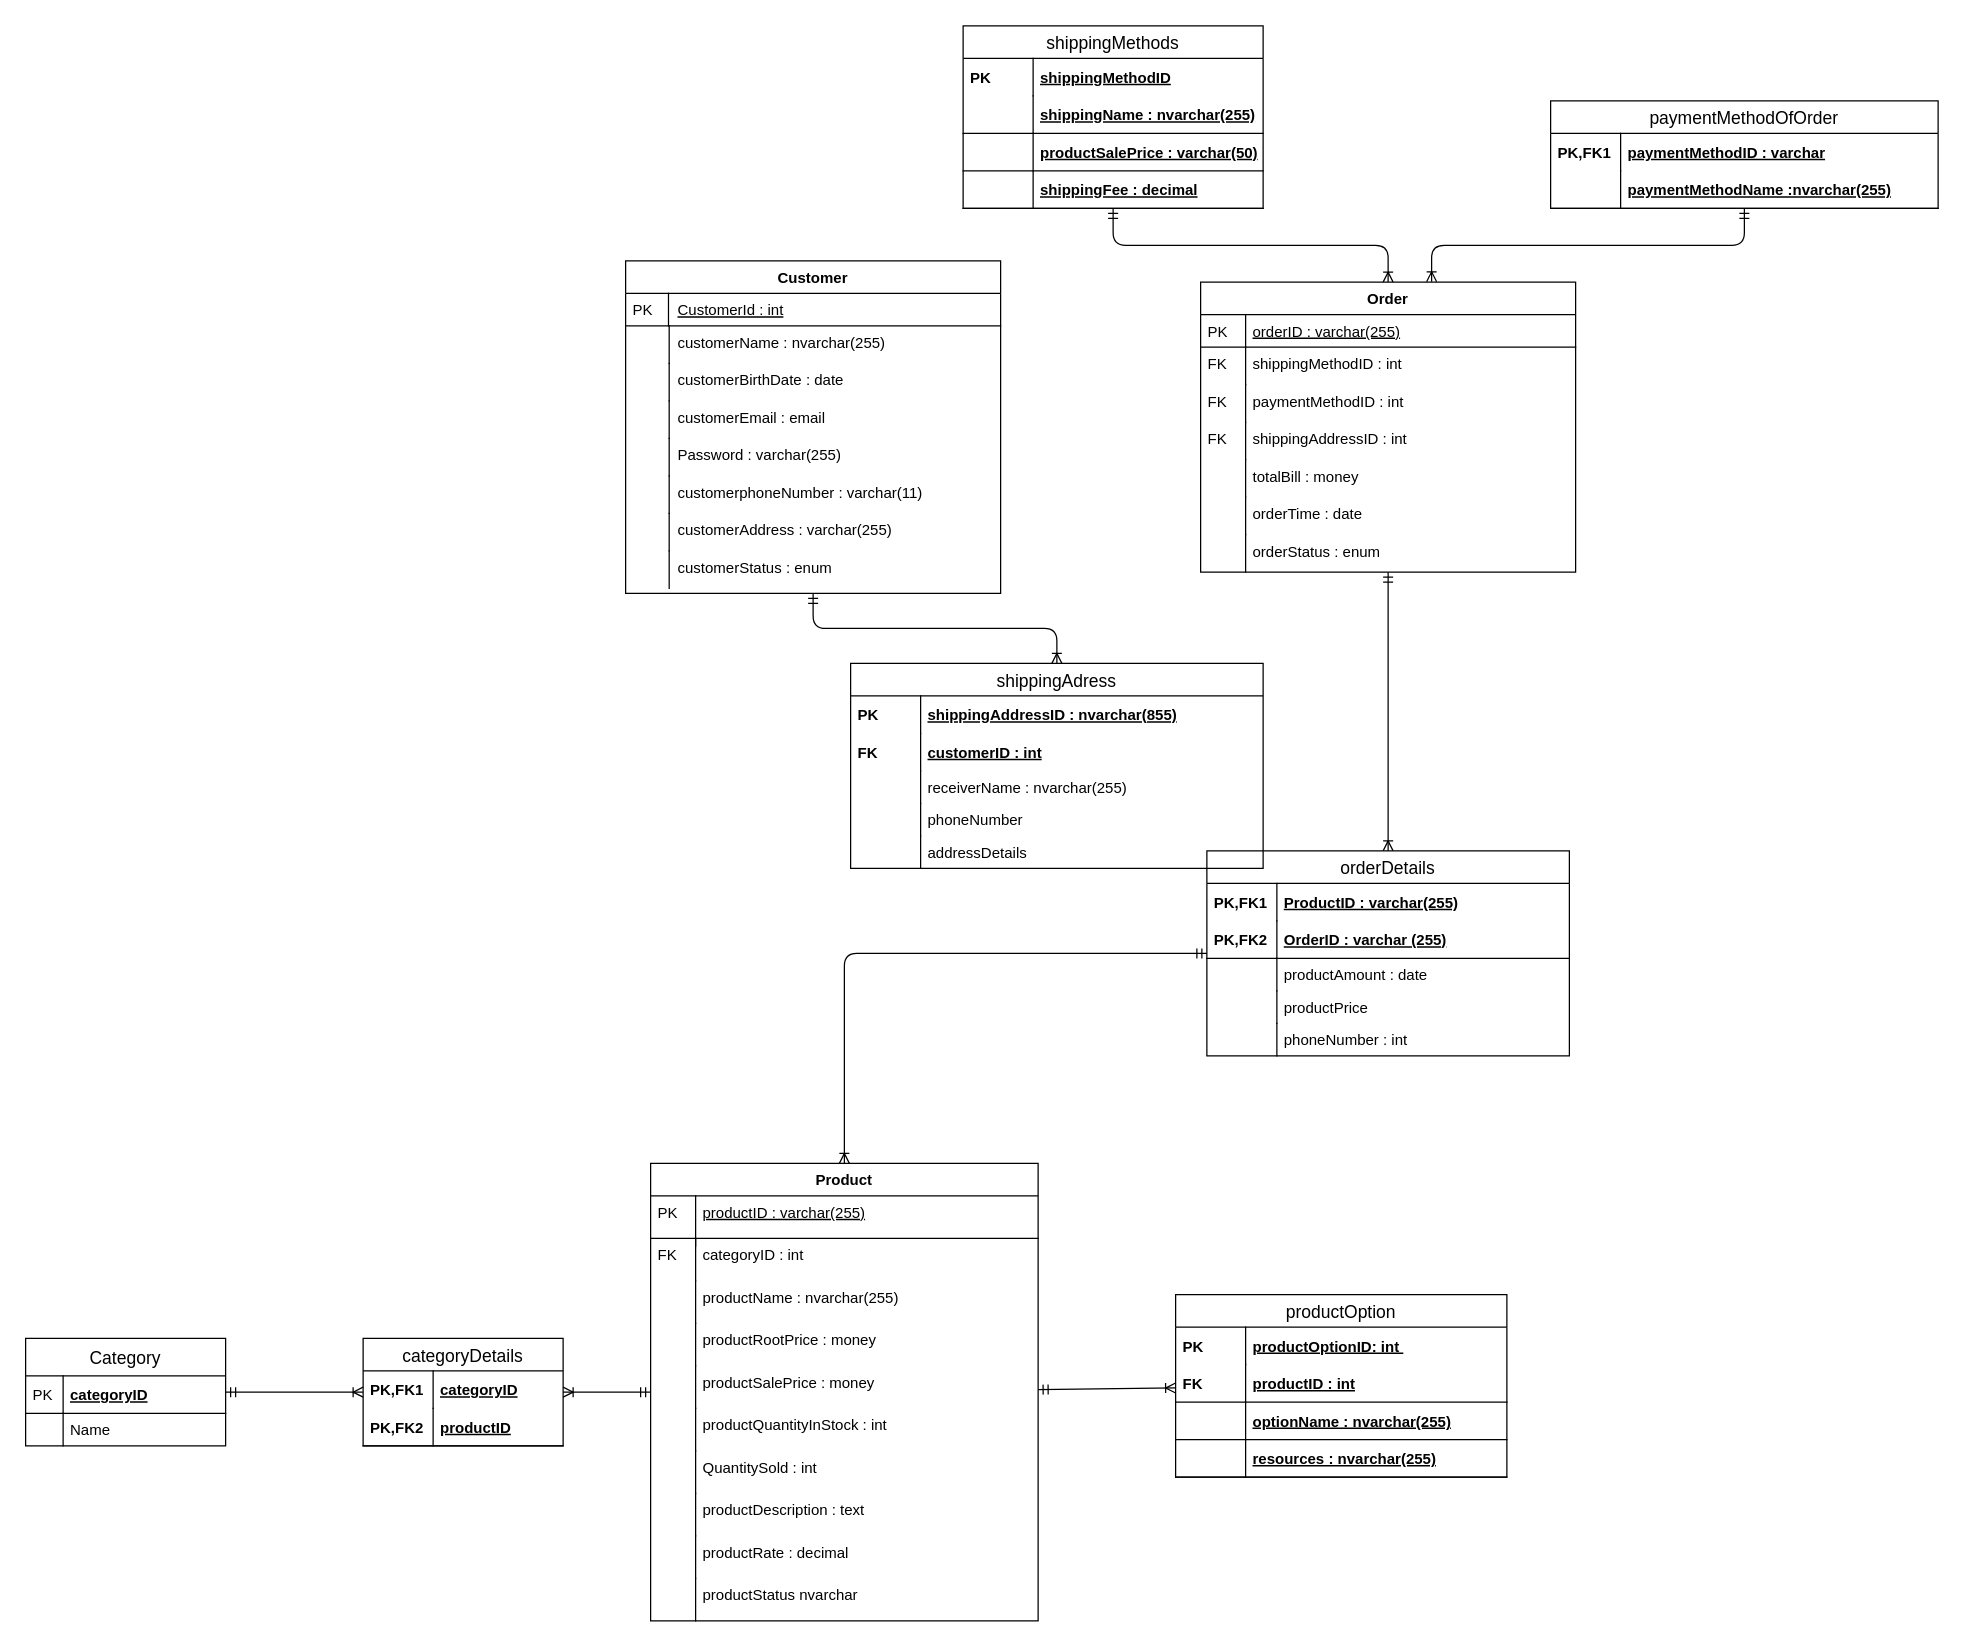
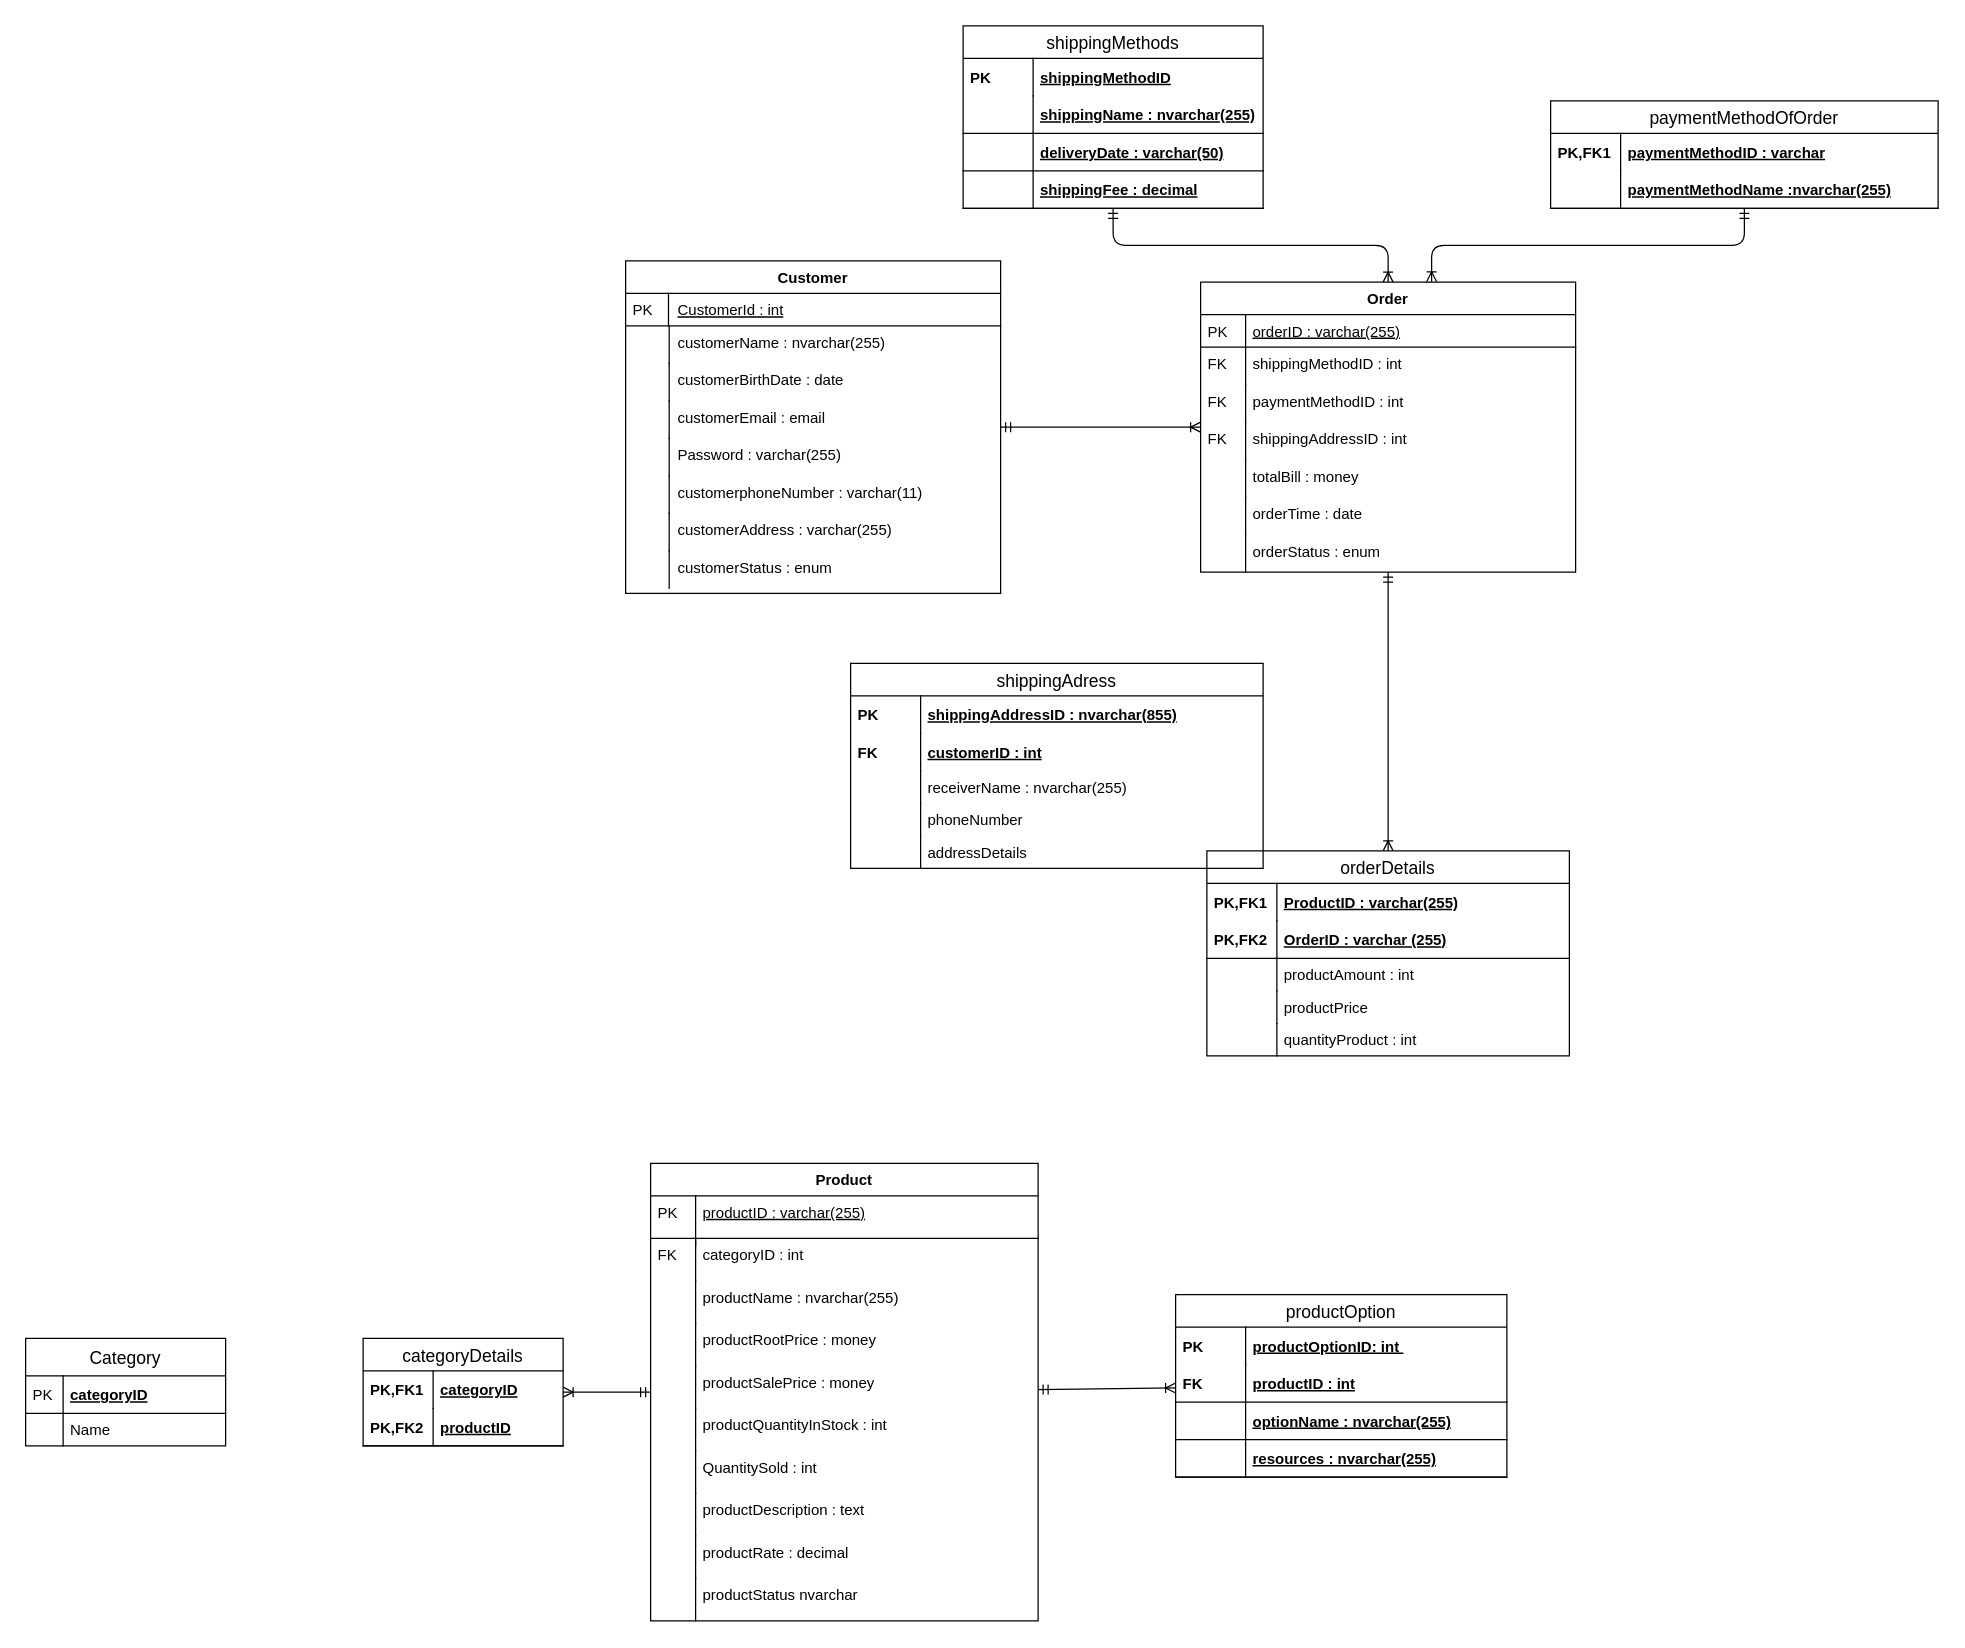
(1156, 153) -> (1139, 153)
none -> (1100, 427)
(936, 628) -> none
(925, 953) -> none
(1362, 975) -> (1356, 975)
(1347, 1040) -> (1362, 1040)
(294, 1392) -> none
